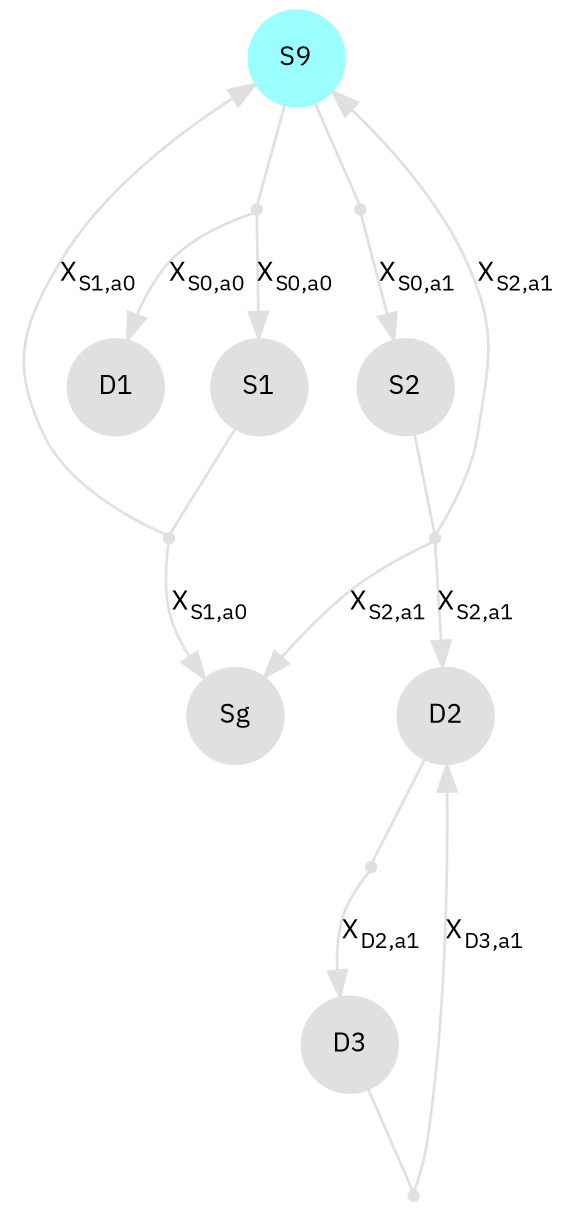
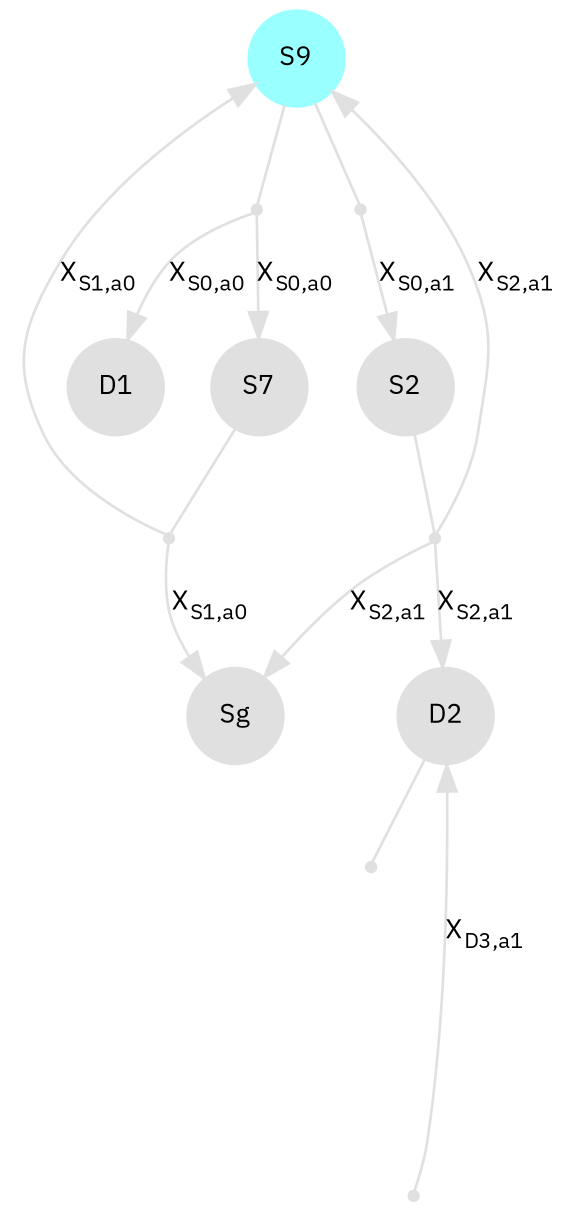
(259, 387) -> (259, 387)
(350, 1045) -> none
